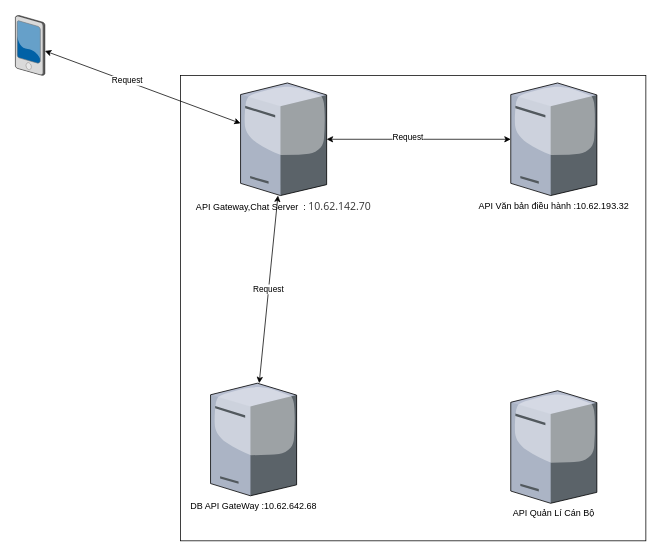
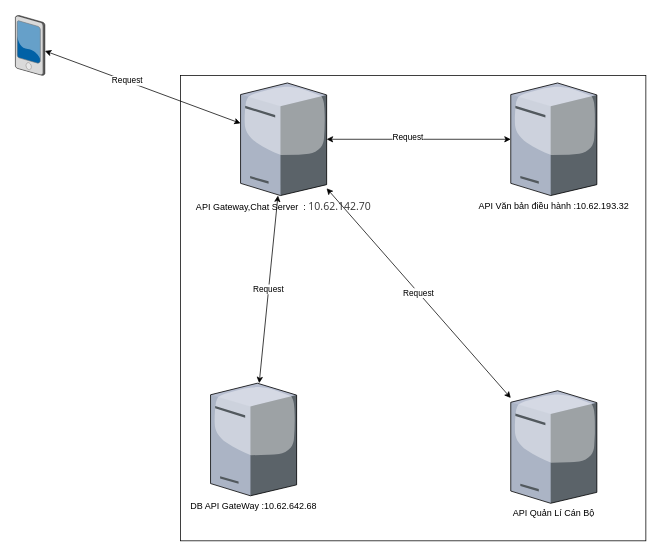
none -> (419, 293)
